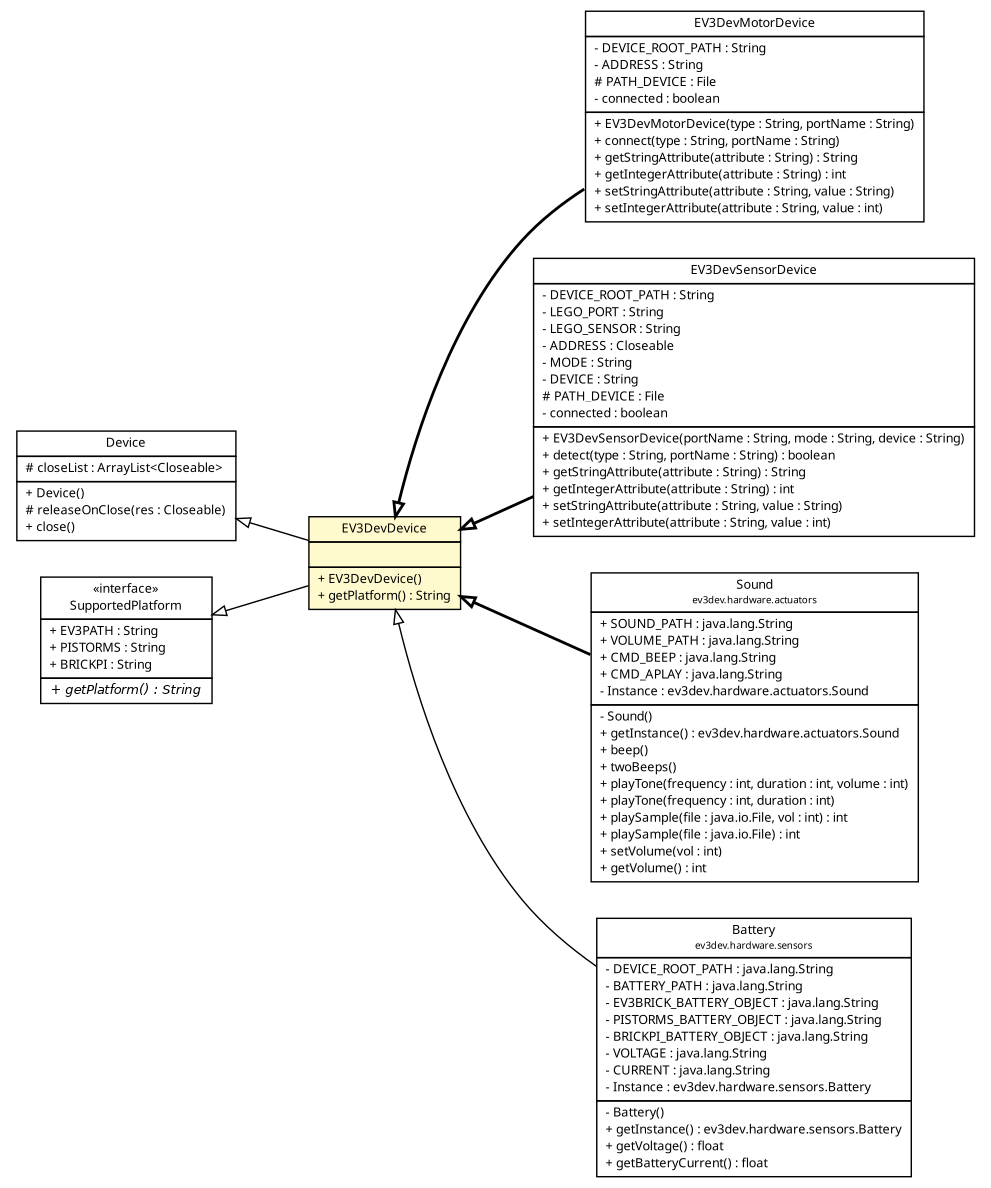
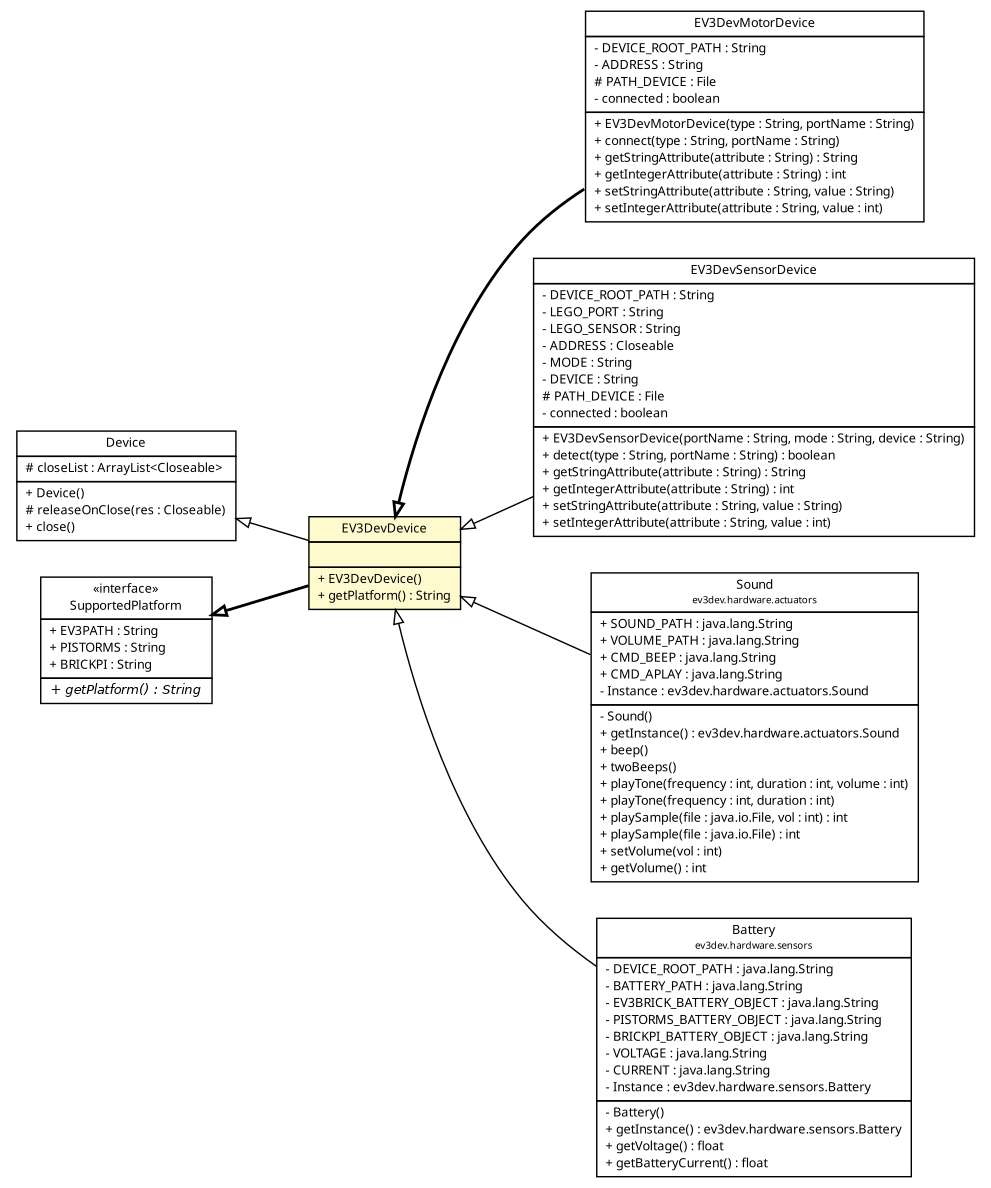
(504, 510) -> (504, 510)
(267, 598) -> (267, 598)
(532, 629) -> (532, 629)
